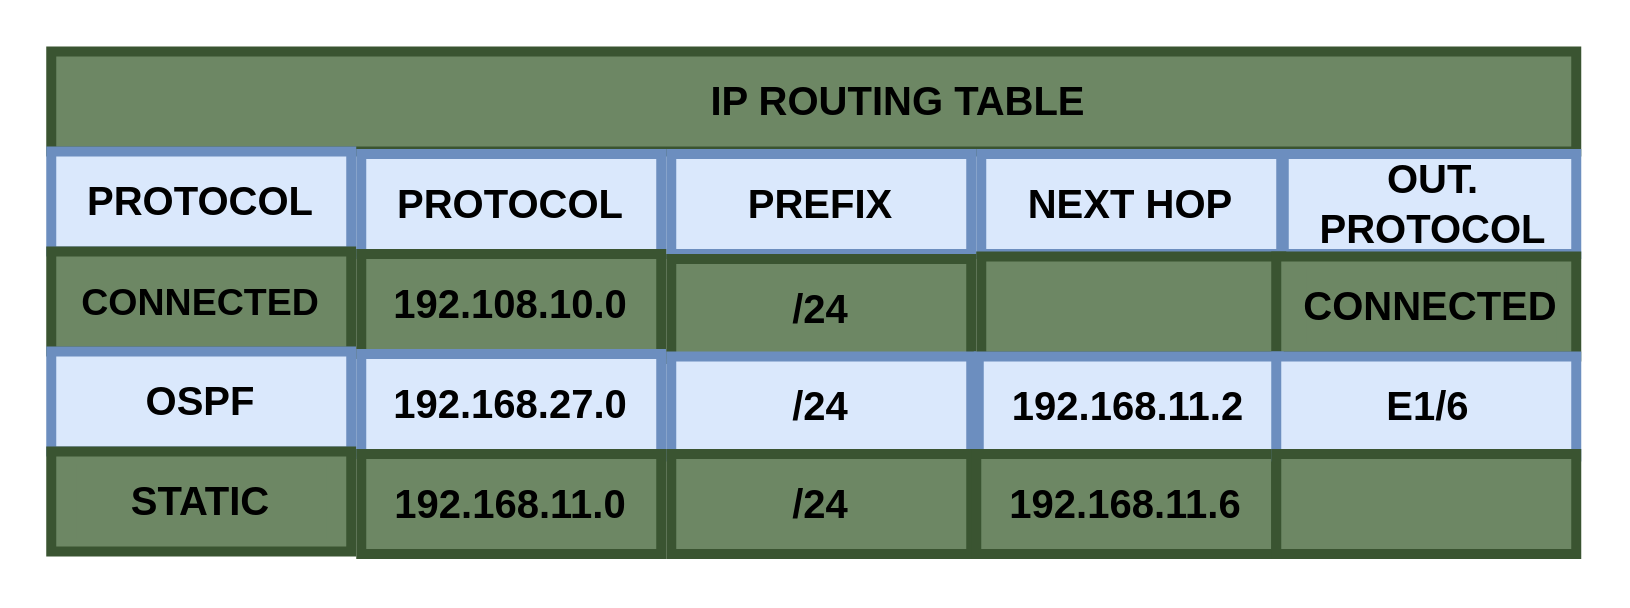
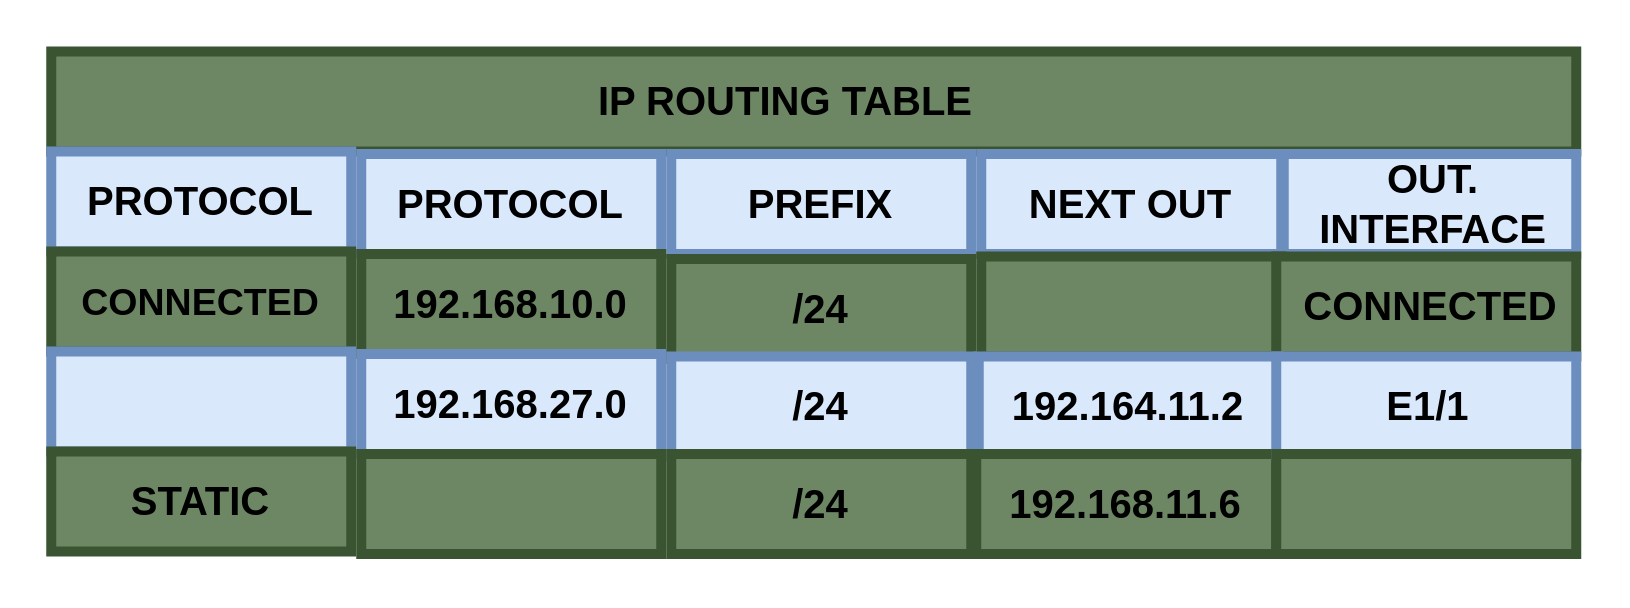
(899, 101) -> (786, 101)
(1131, 204) -> (1131, 204)
(1434, 204) -> (1434, 204)
(511, 304) -> (511, 304)
(201, 401) -> none
(1129, 406) -> (1129, 406)
(1429, 406) -> (1429, 406)
(511, 504) -> none
